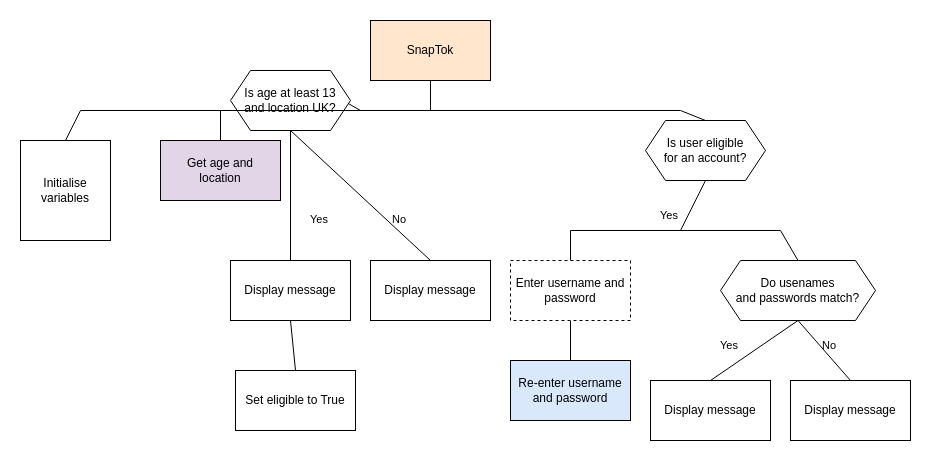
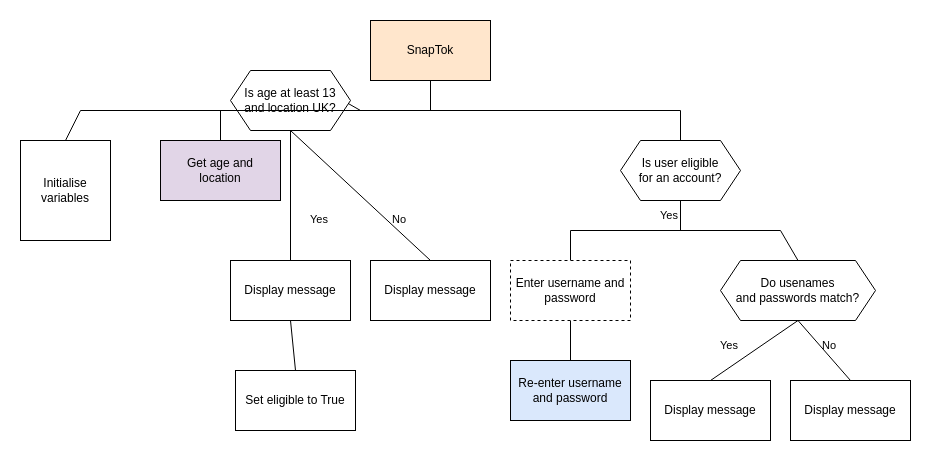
(706, 151) -> (681, 171)
